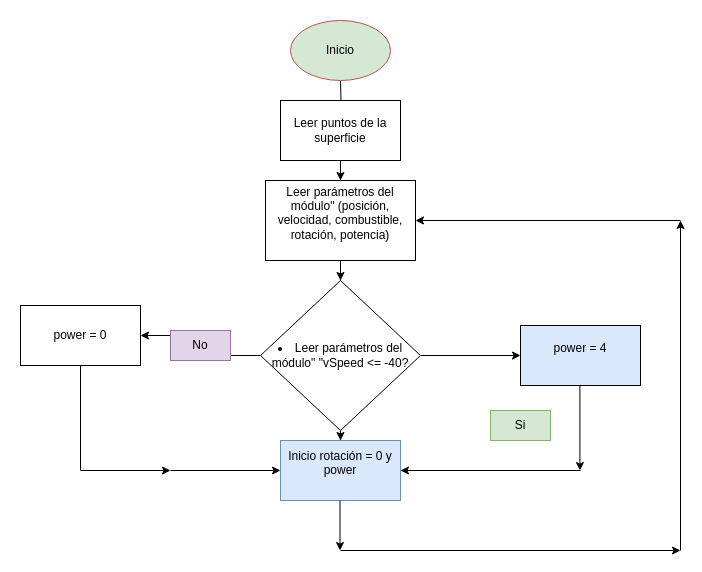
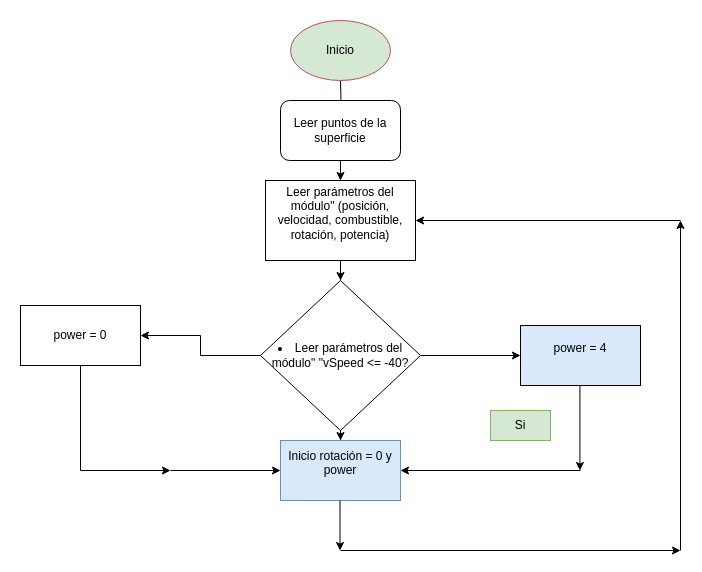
(341, 131) -> (341, 131)
(201, 346) -> none
